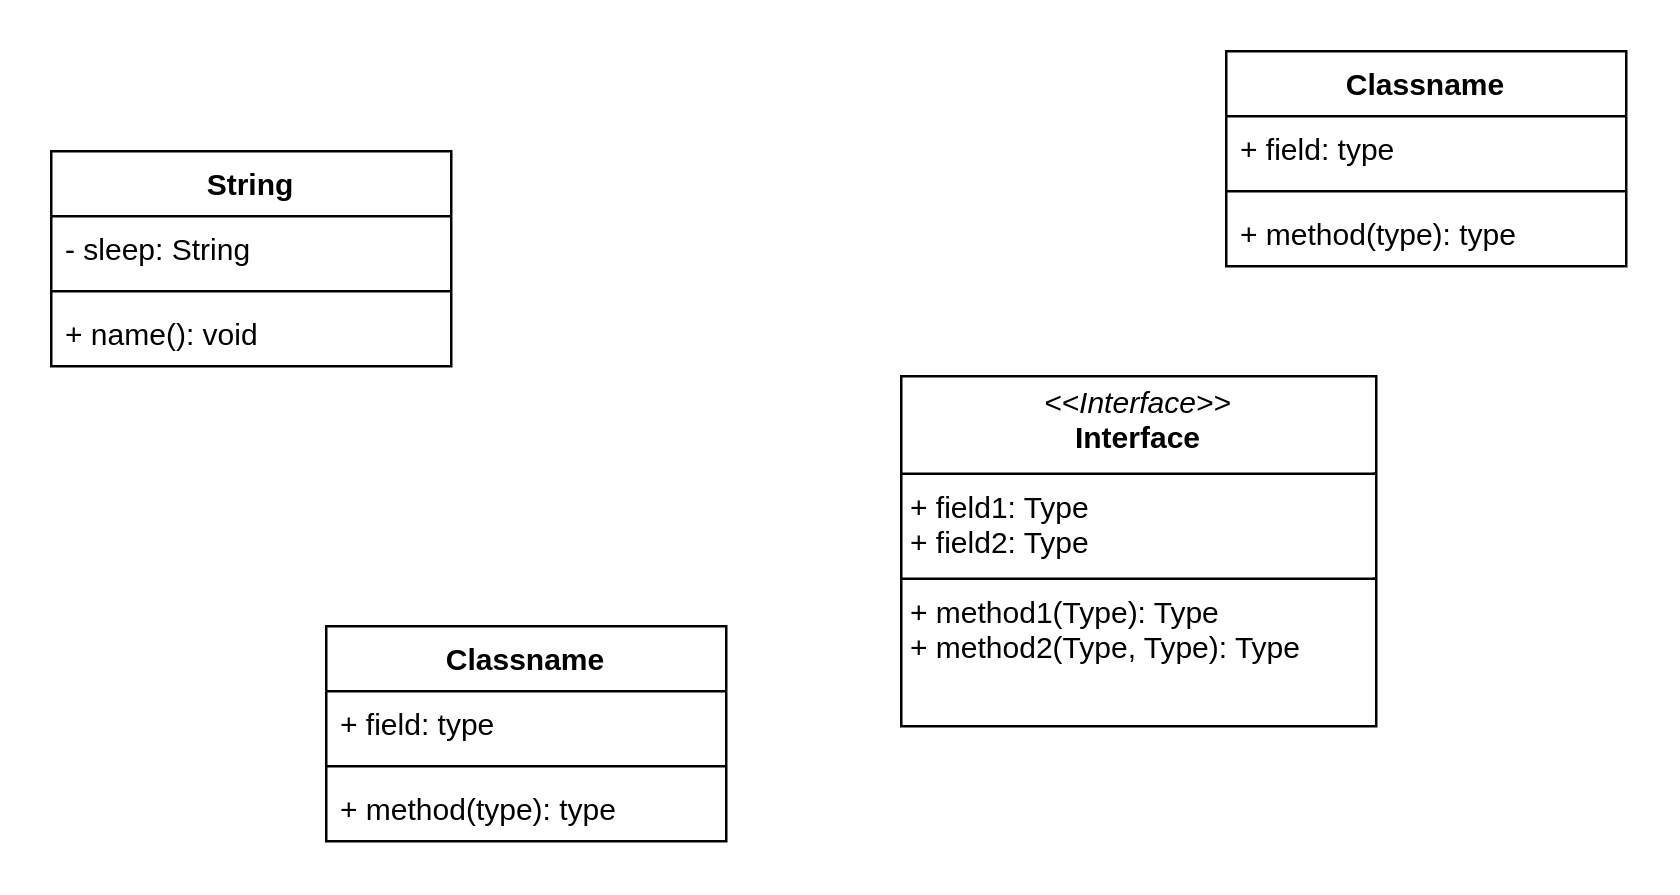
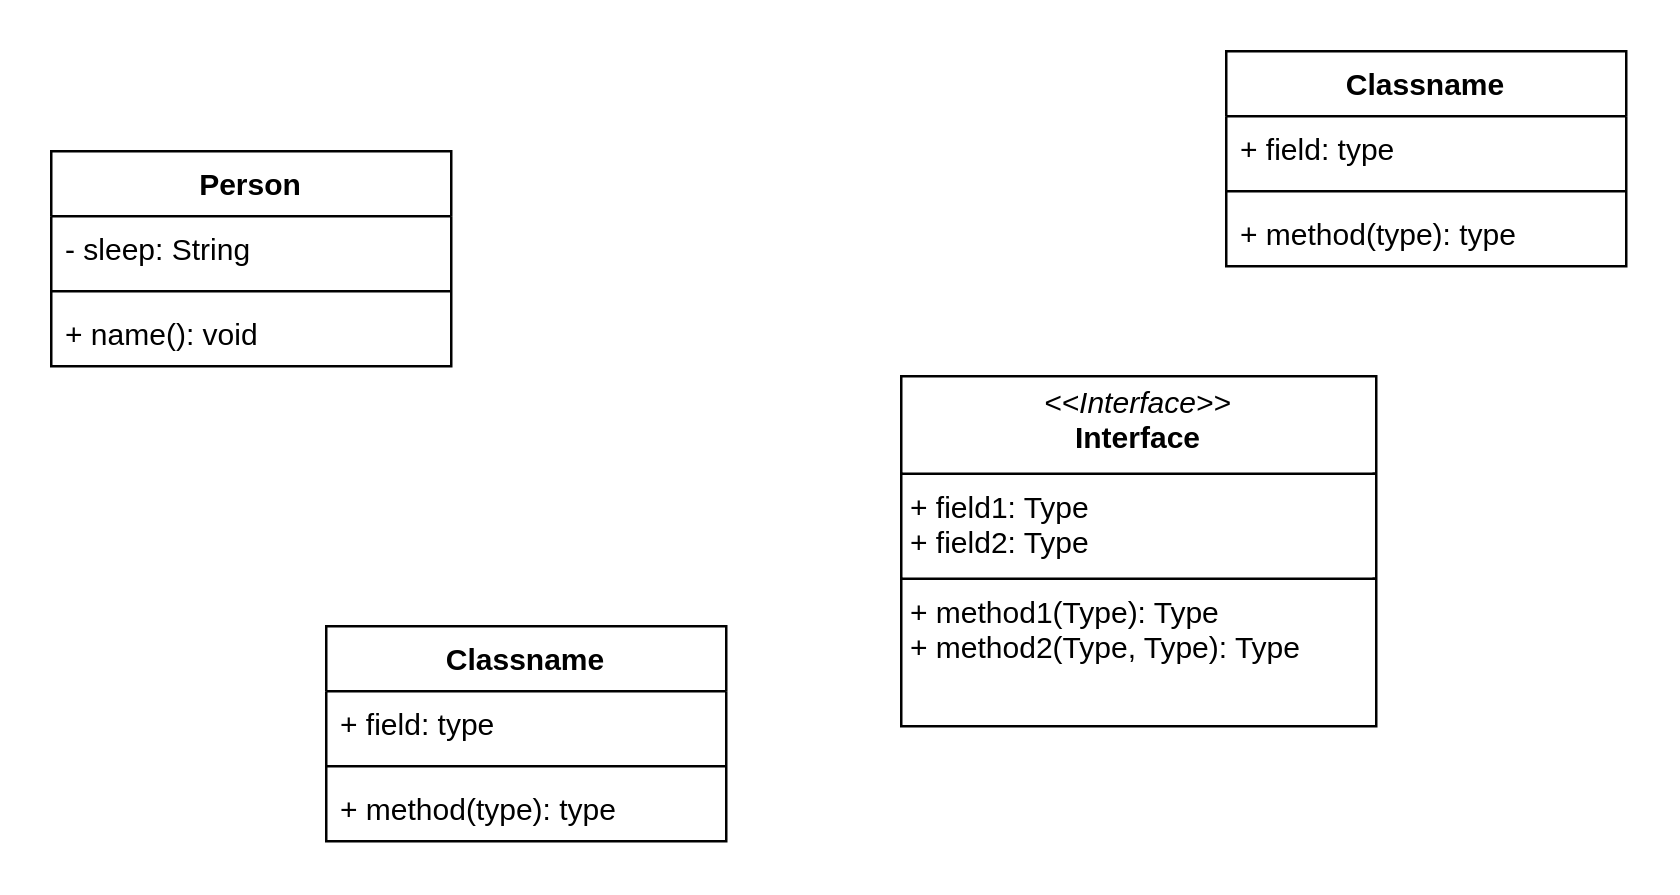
(251, 187) -> (251, 187)
